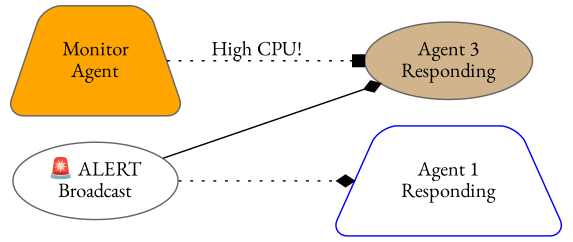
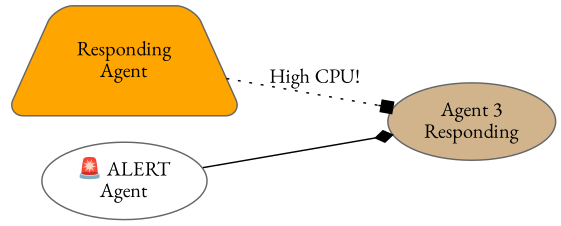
(96, 61) -> (124, 61)
(96, 181) -> (124, 181)
(449, 181) -> none
